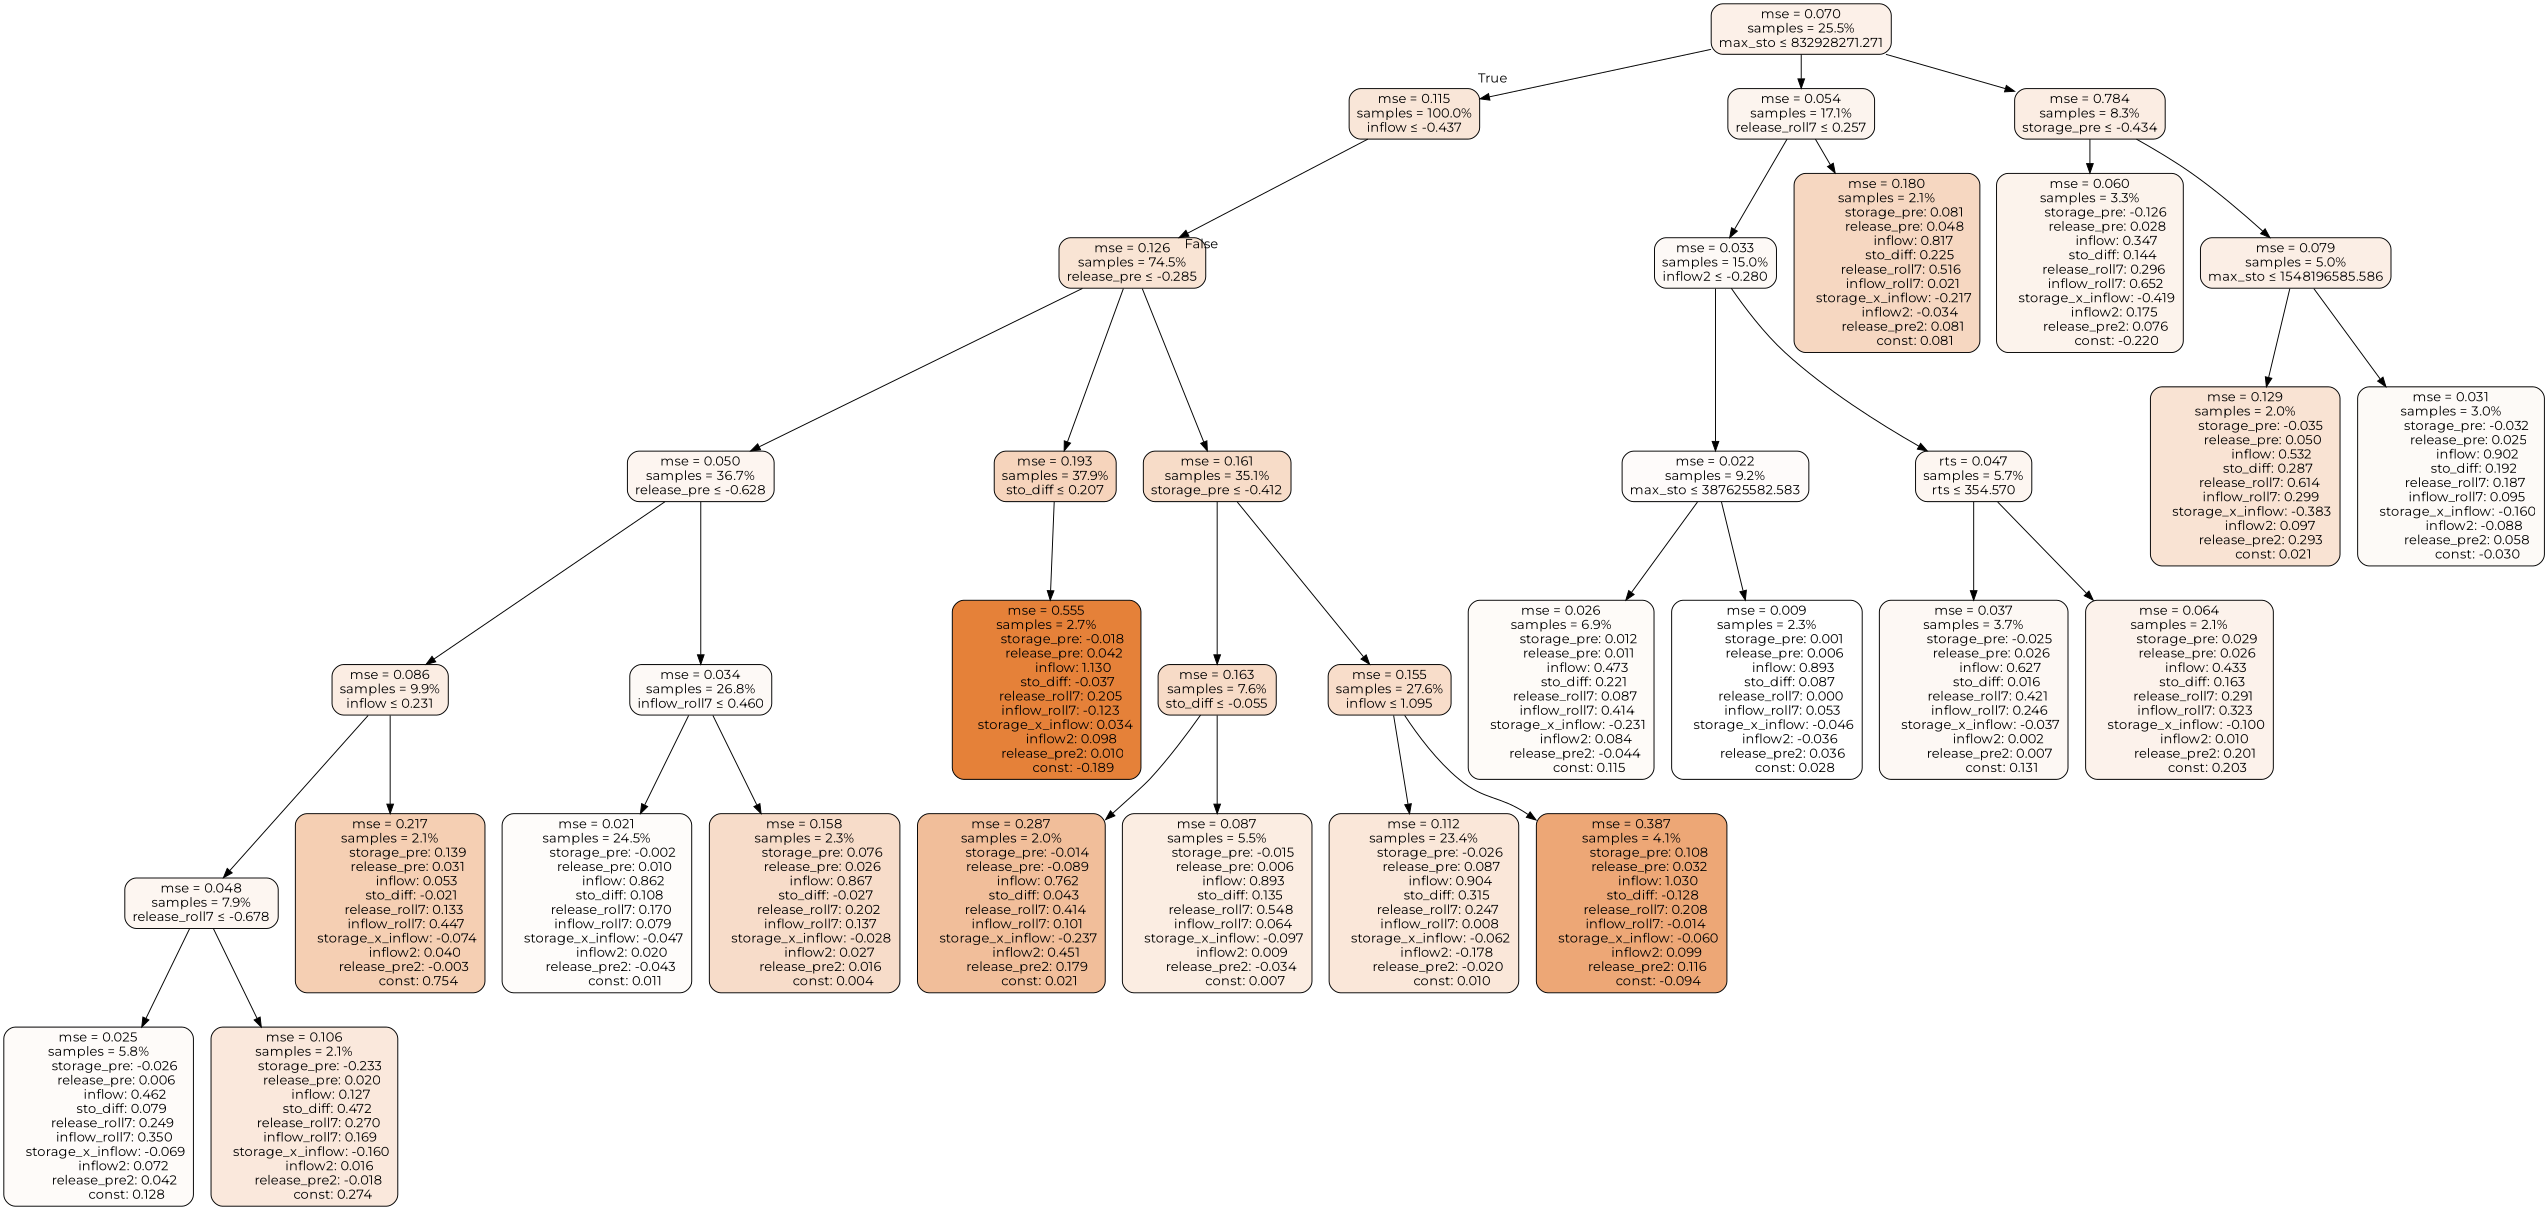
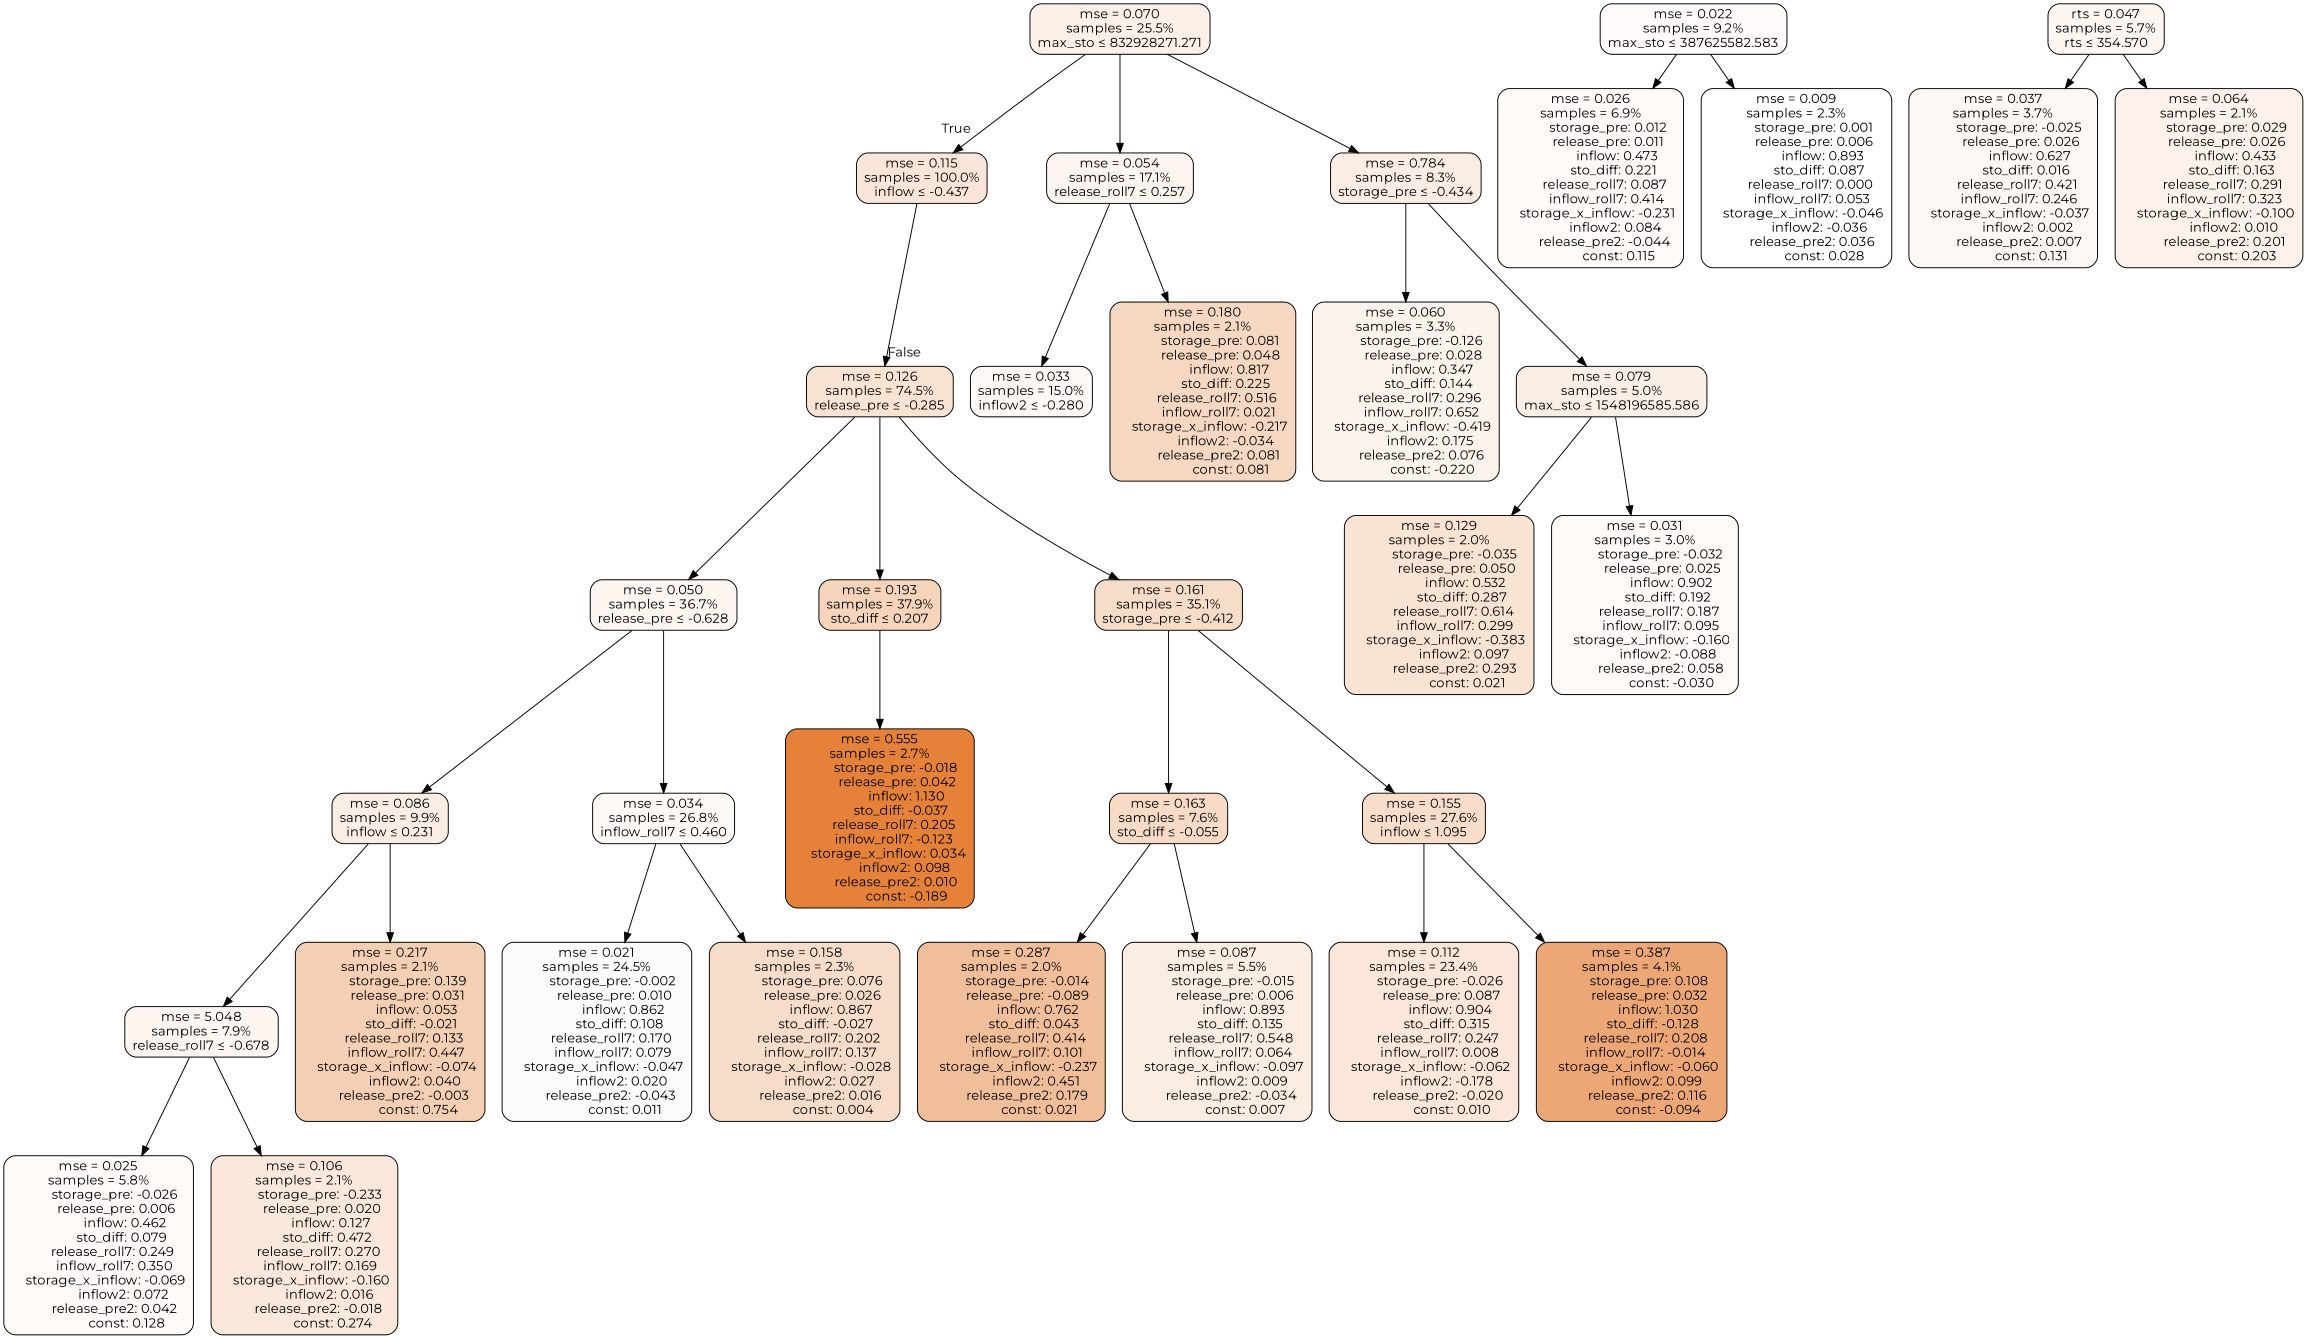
(1715, 365) -> none
(1816, 378) -> none
(202, 903) -> (202, 1032)
